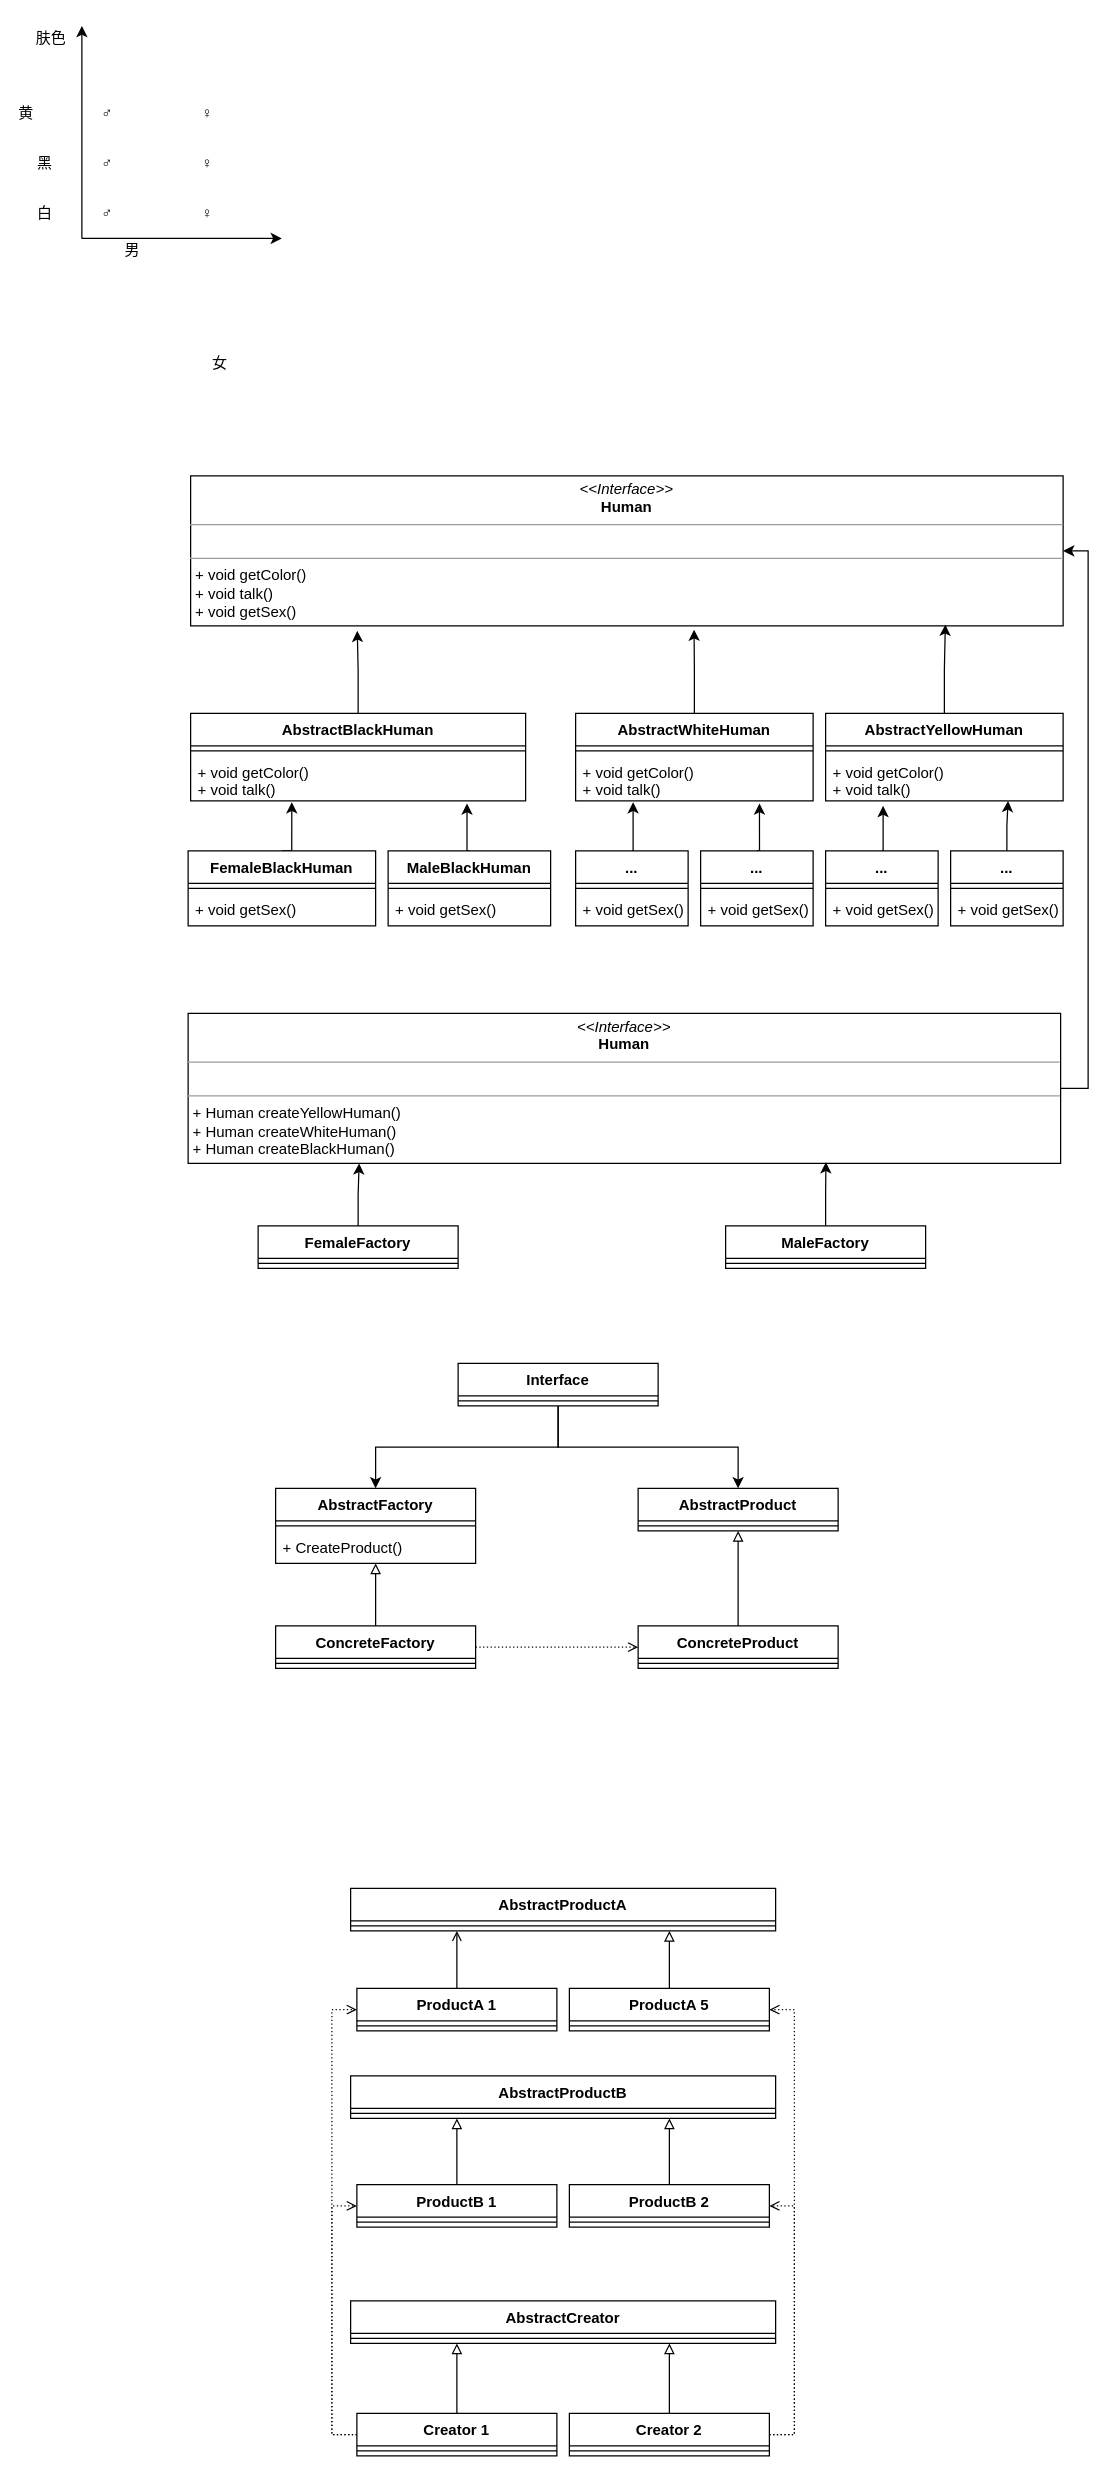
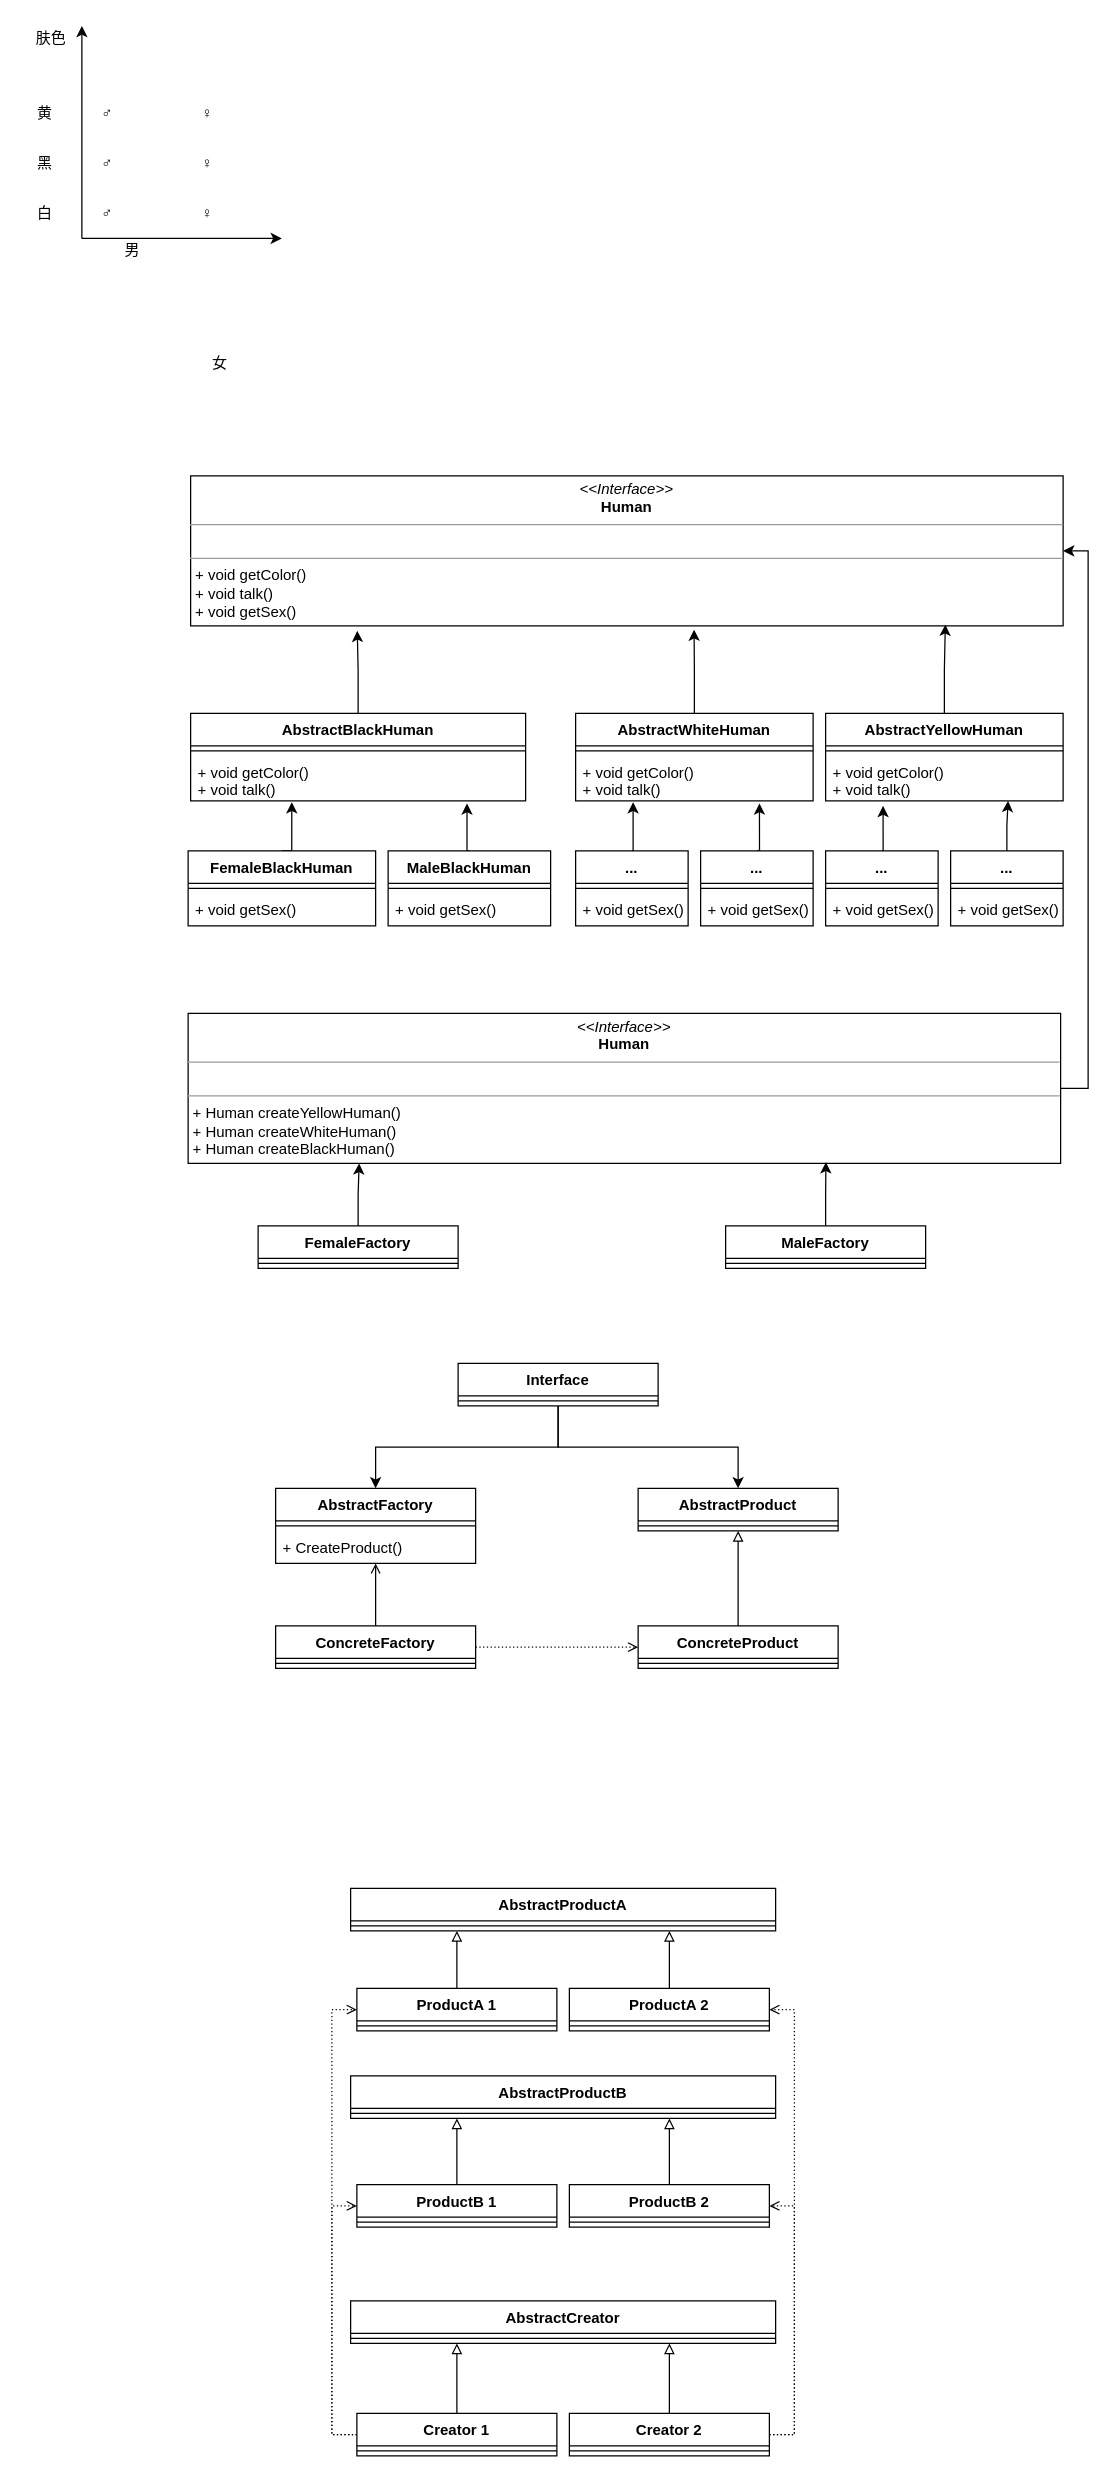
(26, 113) -> (44, 113)
(376, 1574) -> (376, 1571)
(457, 1938) -> (457, 1942)
(669, 2005) -> (669, 2005)
